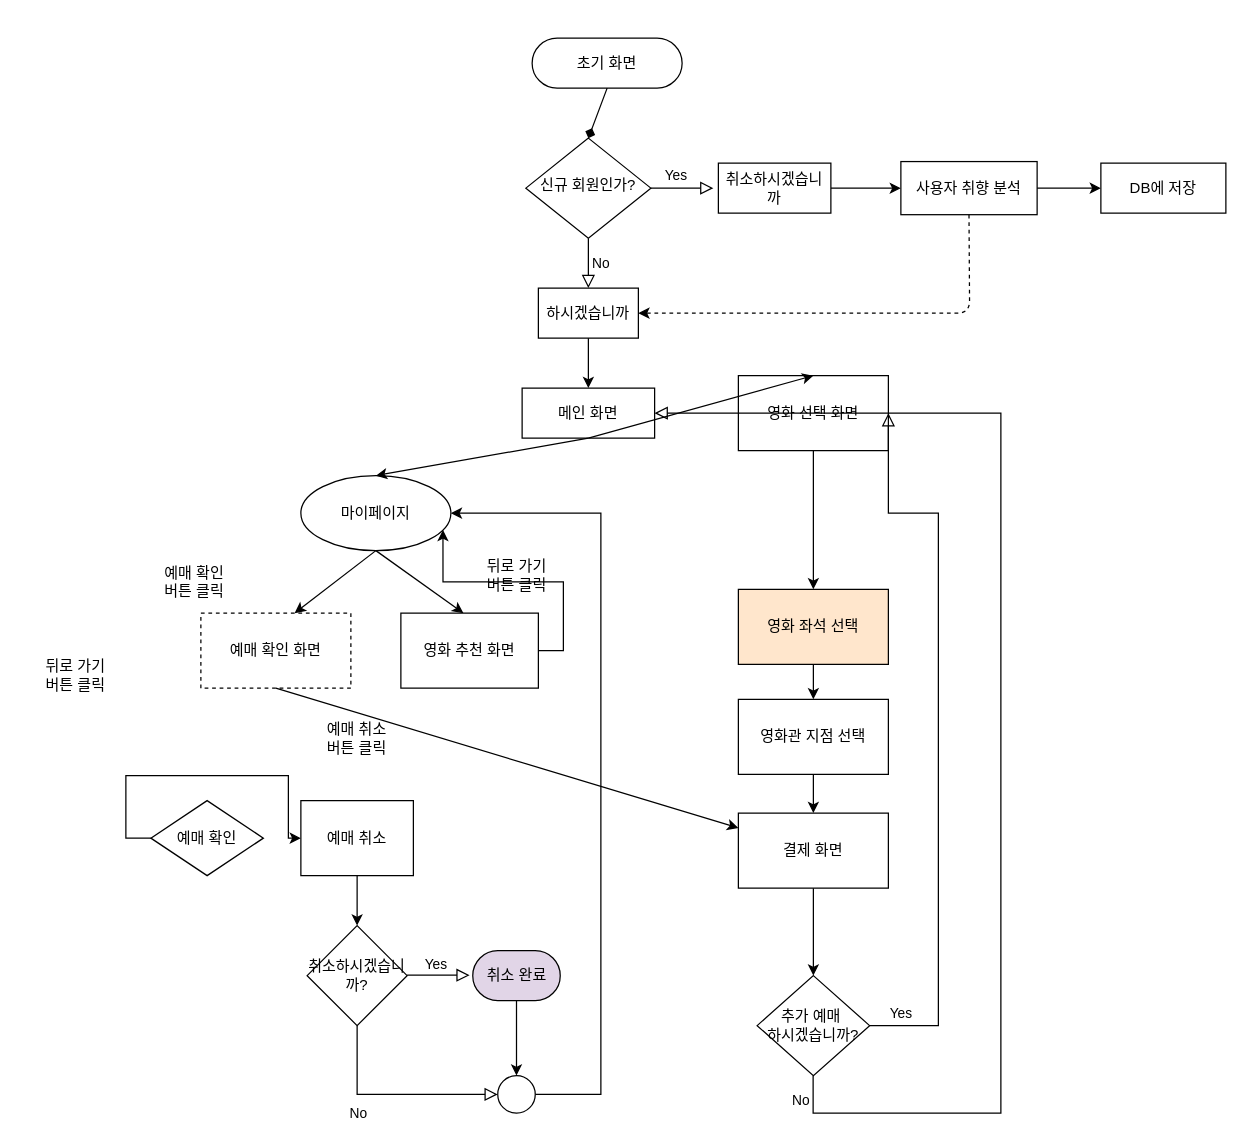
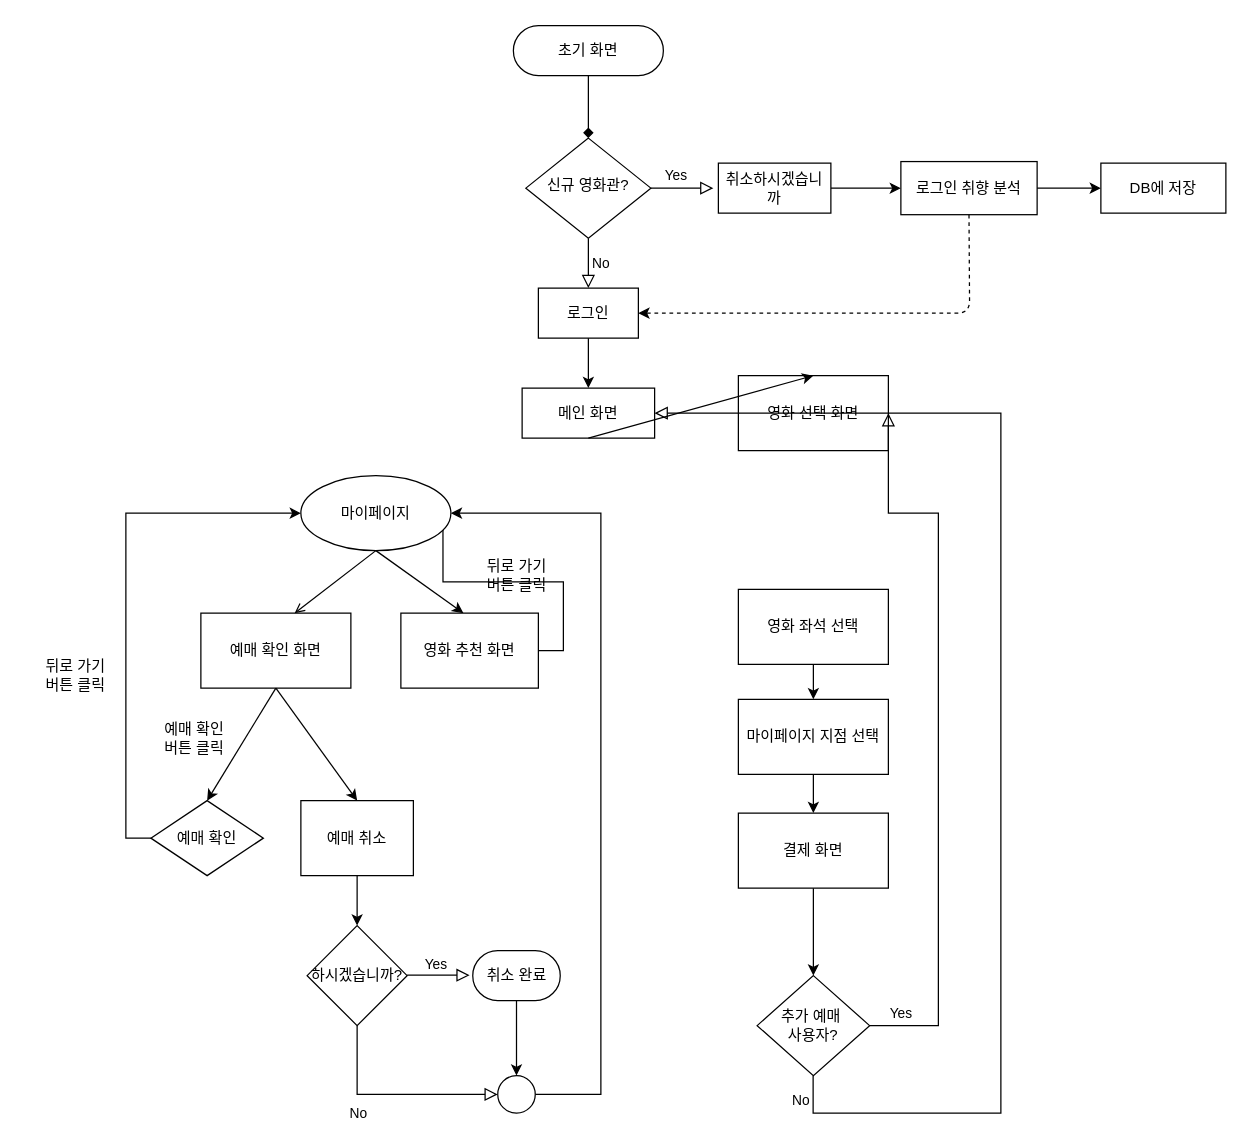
(607, 63) -> (588, 51)
(588, 186) -> (588, 186)
(969, 188) -> (969, 188)
(588, 313) -> (588, 313)
(484, 456) -> none
(813, 516) -> none
(443, 540) -> (443, 536)
(194, 582) -> (194, 738)
(302, 607) -> (301, 608)
(813, 627) -> (813, 627)
(276, 651) -> (276, 651)
(813, 737) -> (813, 737)
(357, 738) -> none
none -> (315, 742)
(504, 757) -> (243, 742)
(239, 776) -> (126, 562)
(357, 976) -> (357, 976)
(516, 976) -> (516, 976)
(813, 1026) -> (813, 1026)
